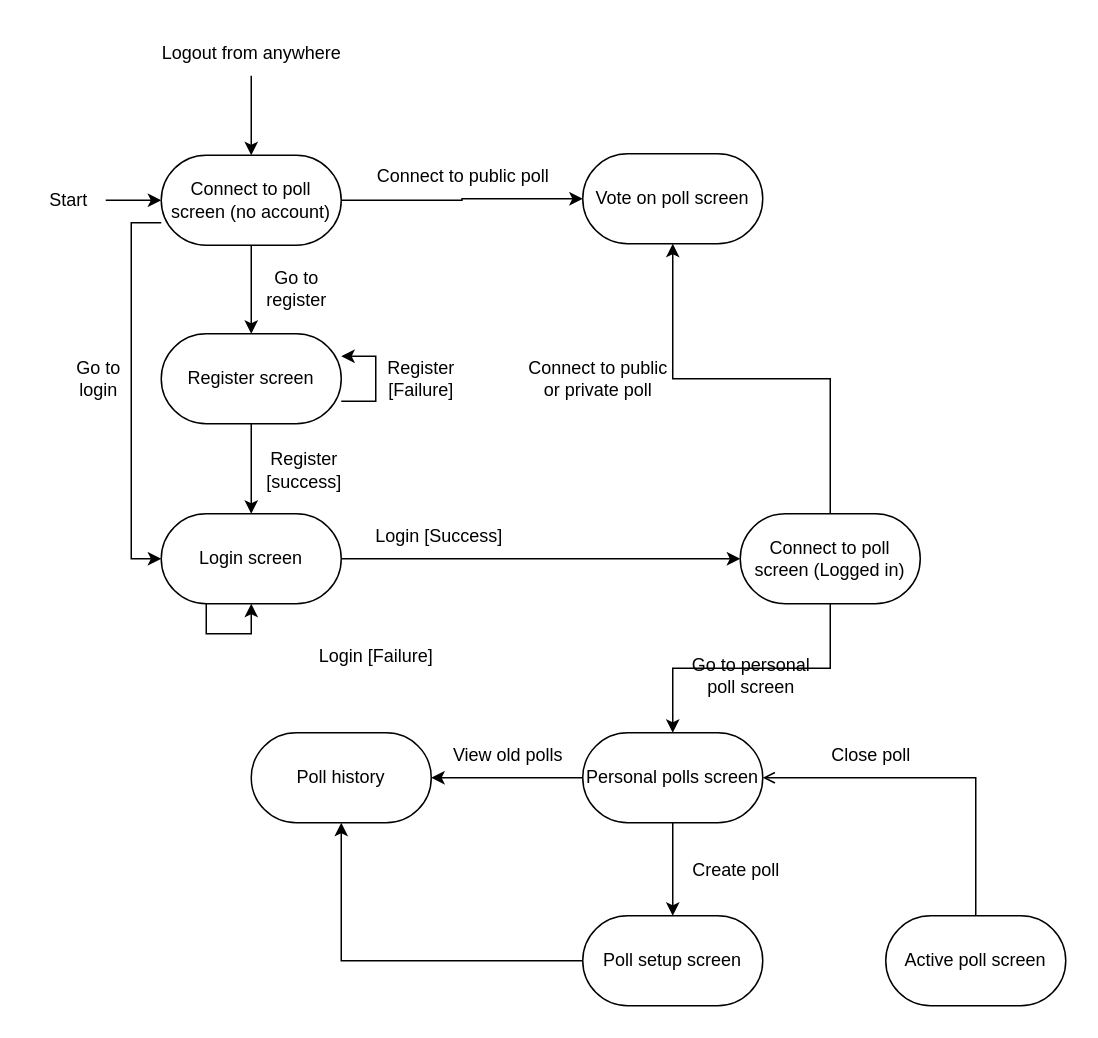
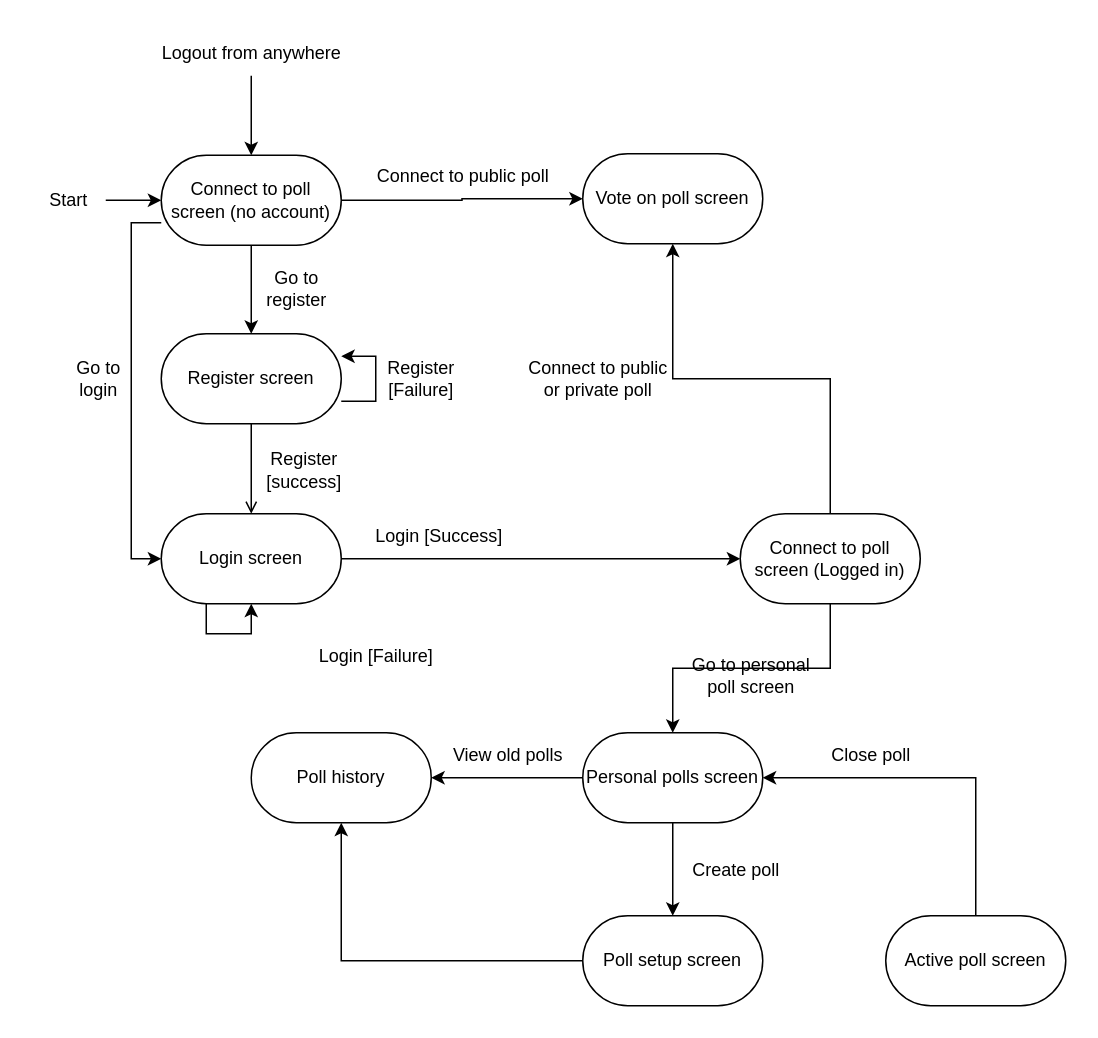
(251, 502) -> (251, 504)
(771, 778) -> (774, 778)
